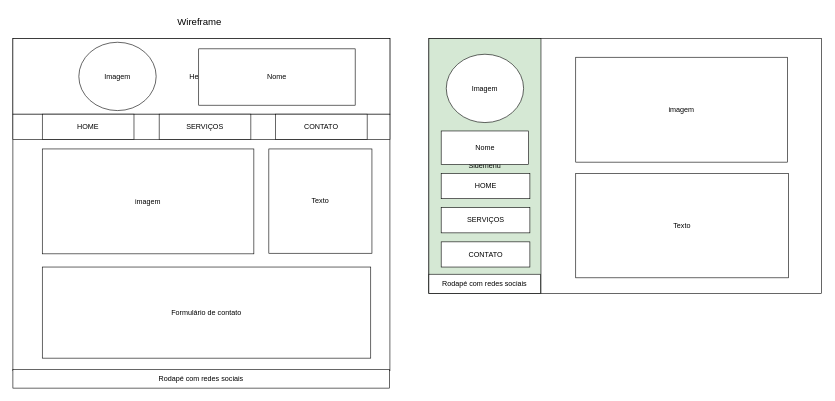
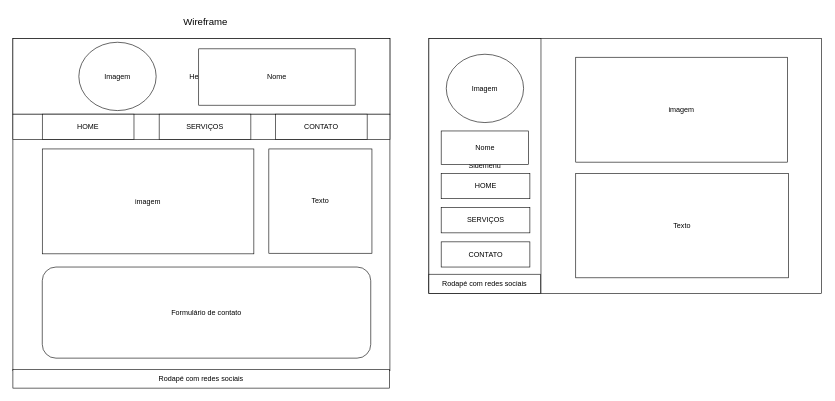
(199, 22) -> (205, 22)
(485, 166) -> (485, 166)
(206, 313) -> (206, 313)
